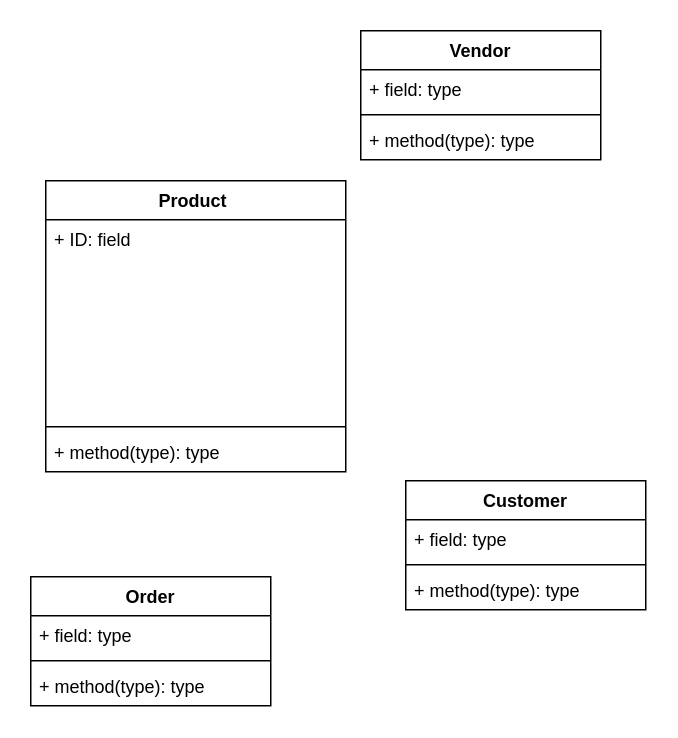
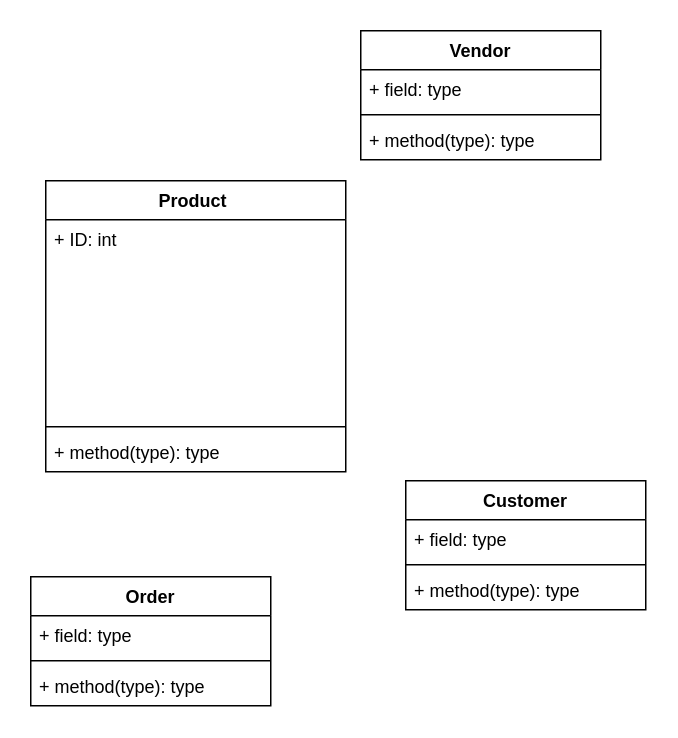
(98, 240) -> (90, 240)
